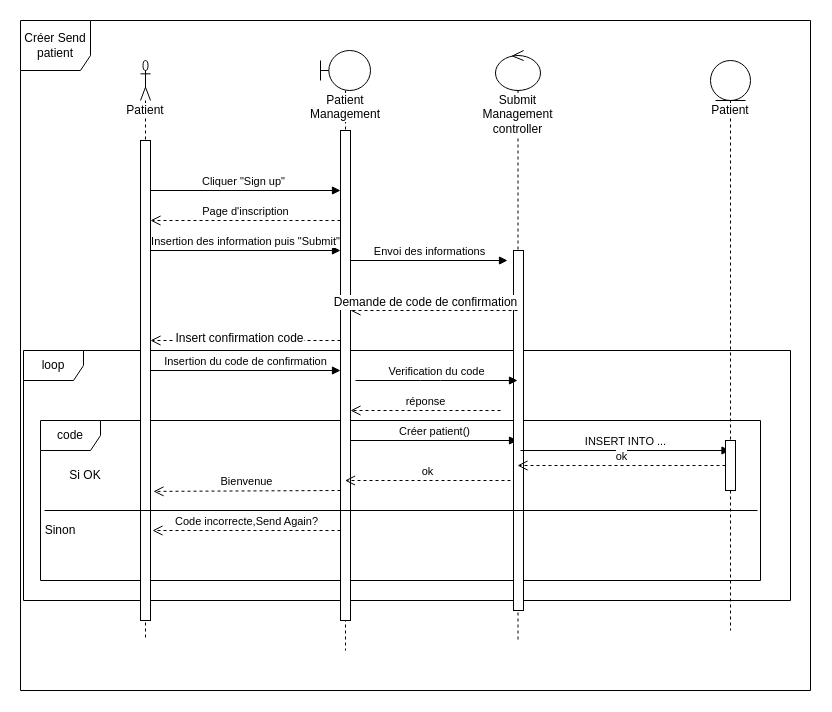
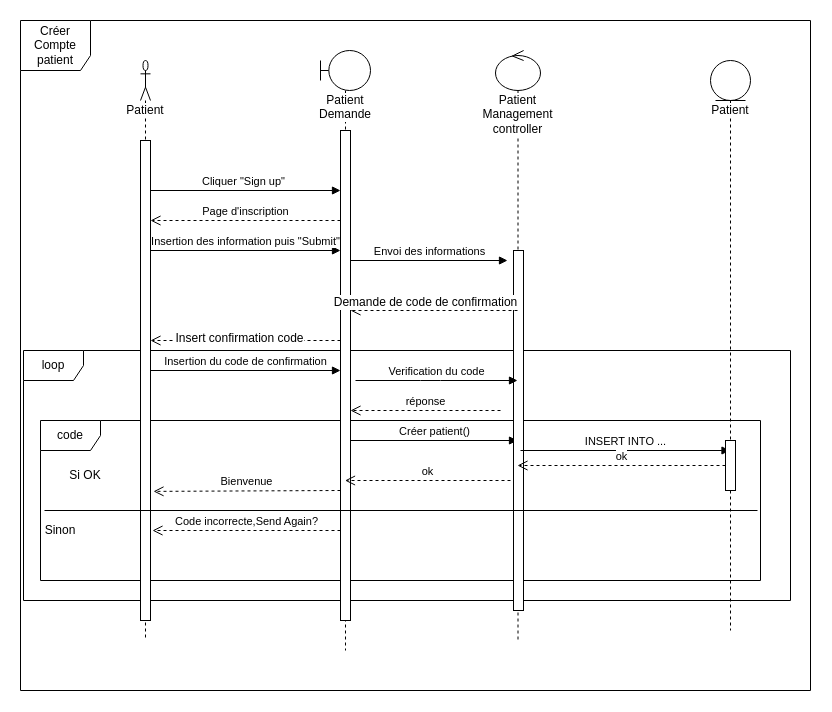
(56, 46) -> (56, 46)
(346, 115) -> (346, 108)
(518, 130) -> (518, 130)
